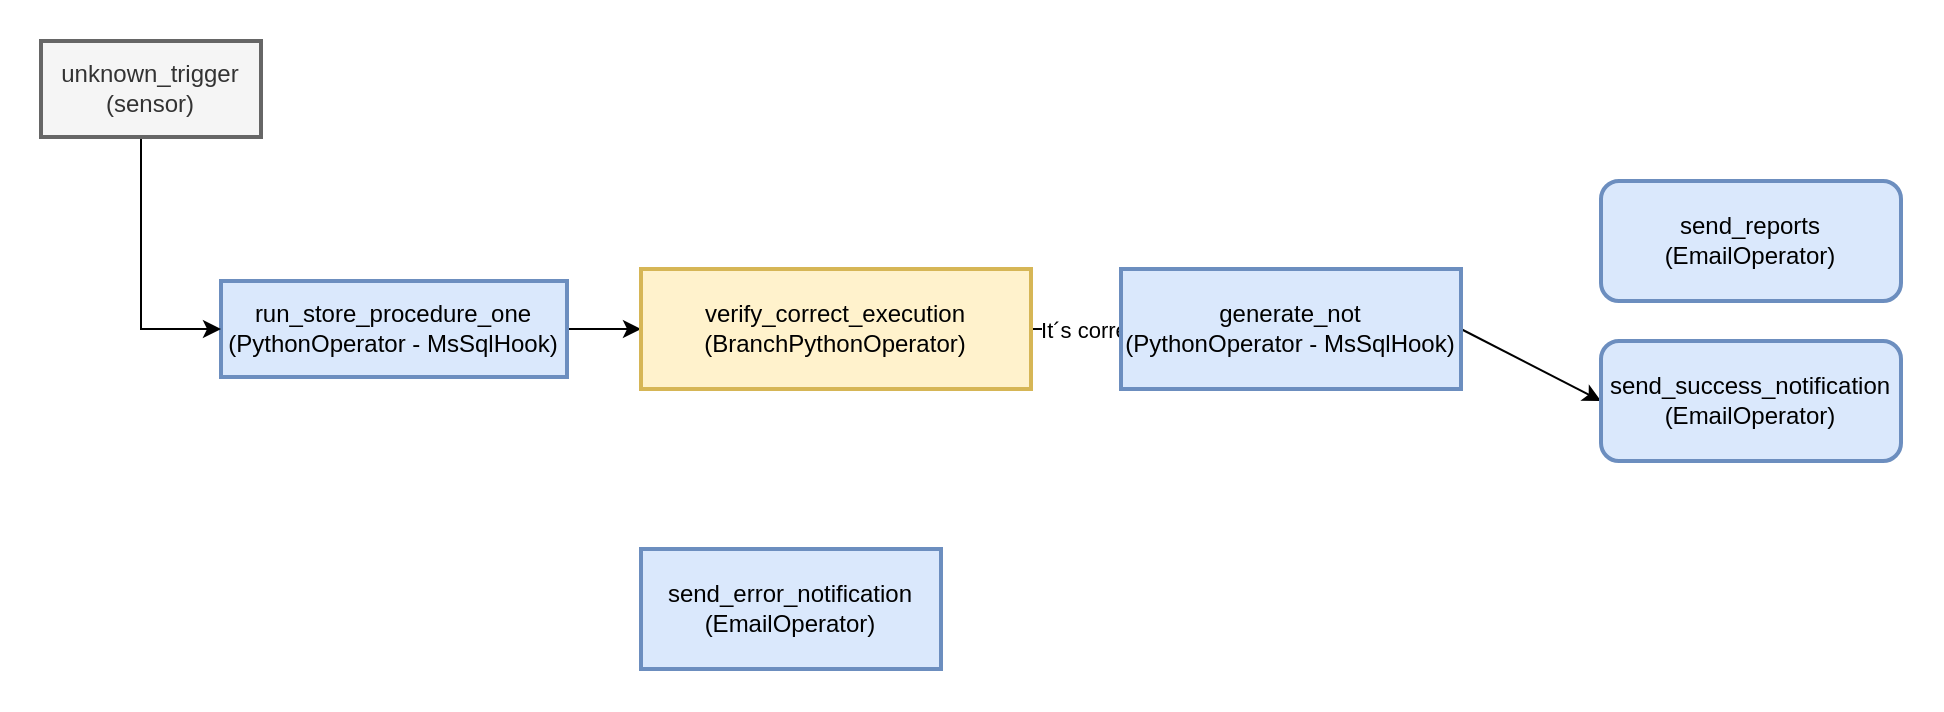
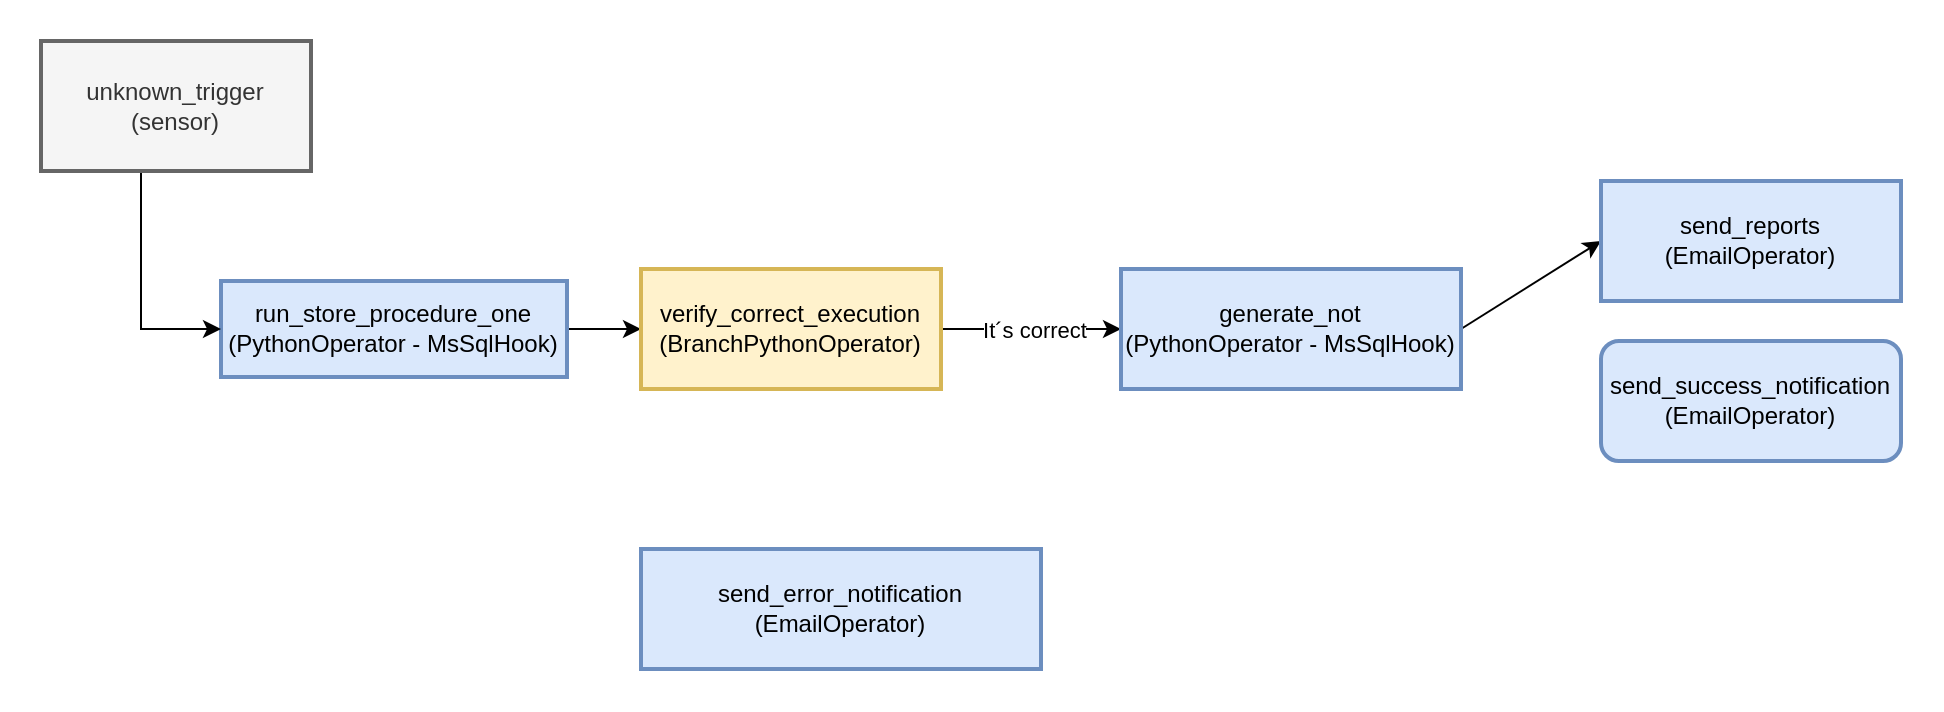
(151, 89) -> (176, 106)
(1751, 241) -> (1751, 241)
none -> (1526, 288)
(836, 329) -> (791, 329)
(1527, 363) -> none
(791, 609) -> (841, 609)
